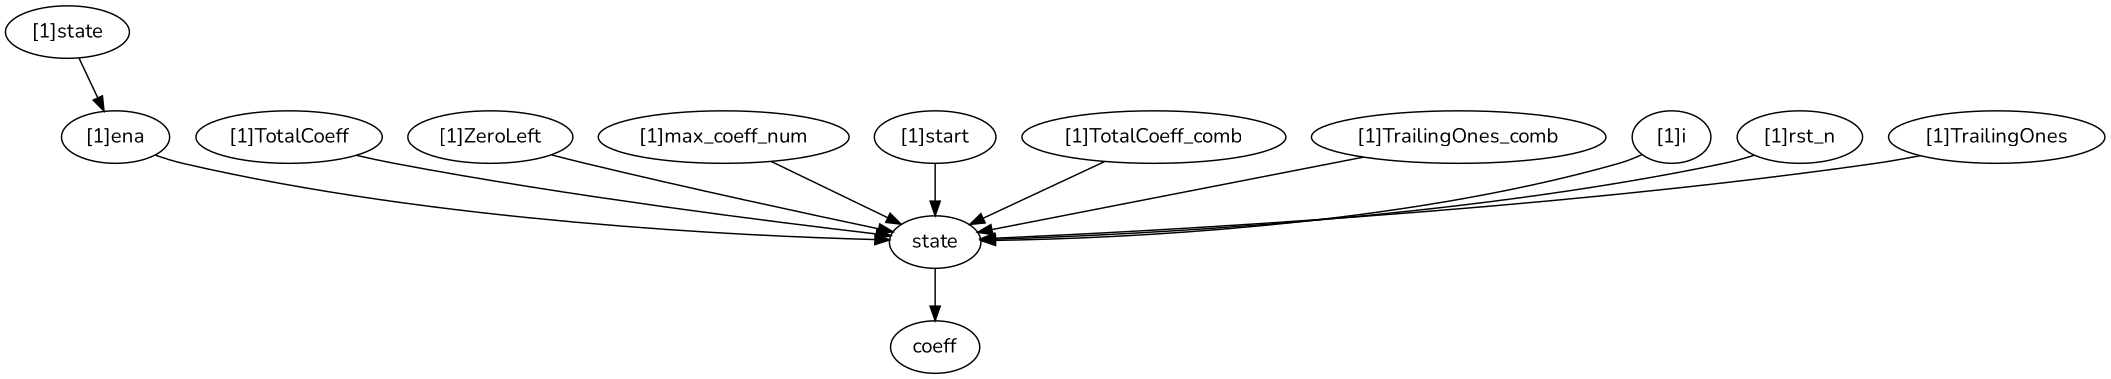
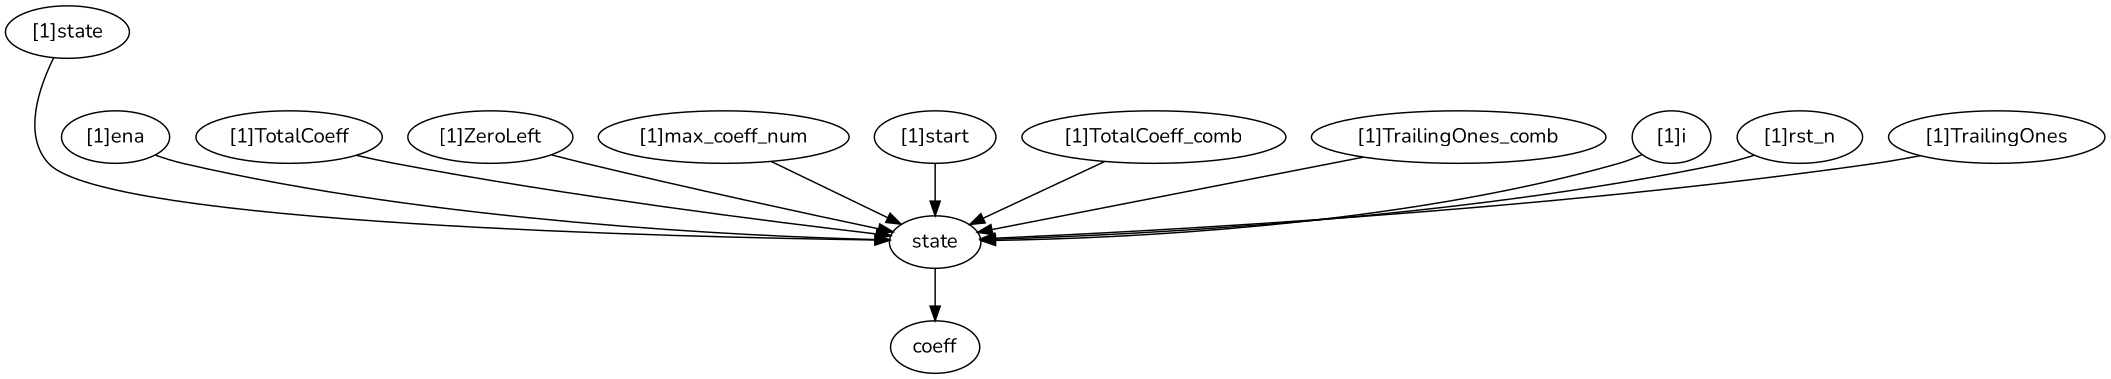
(88, 78) -> (402, 223)
